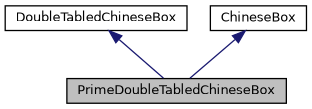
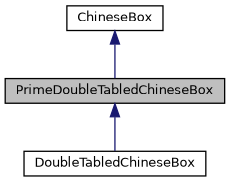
(141, 59) -> (115, 134)
